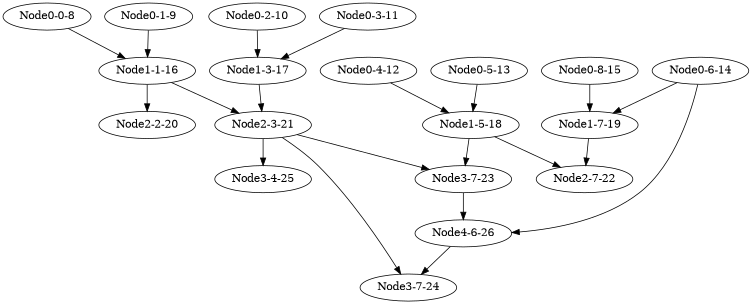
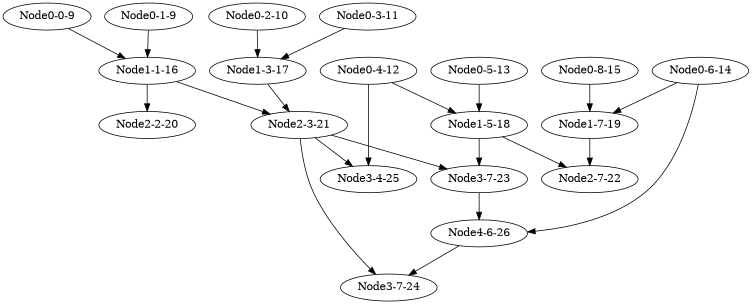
(47, 17) -> (47, 17)
none -> (368, 121)
